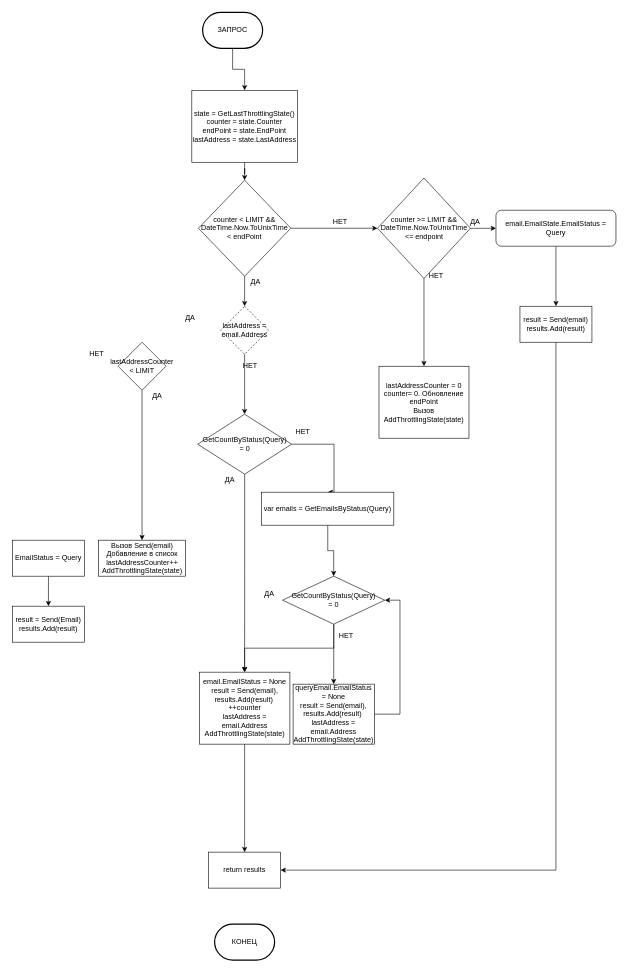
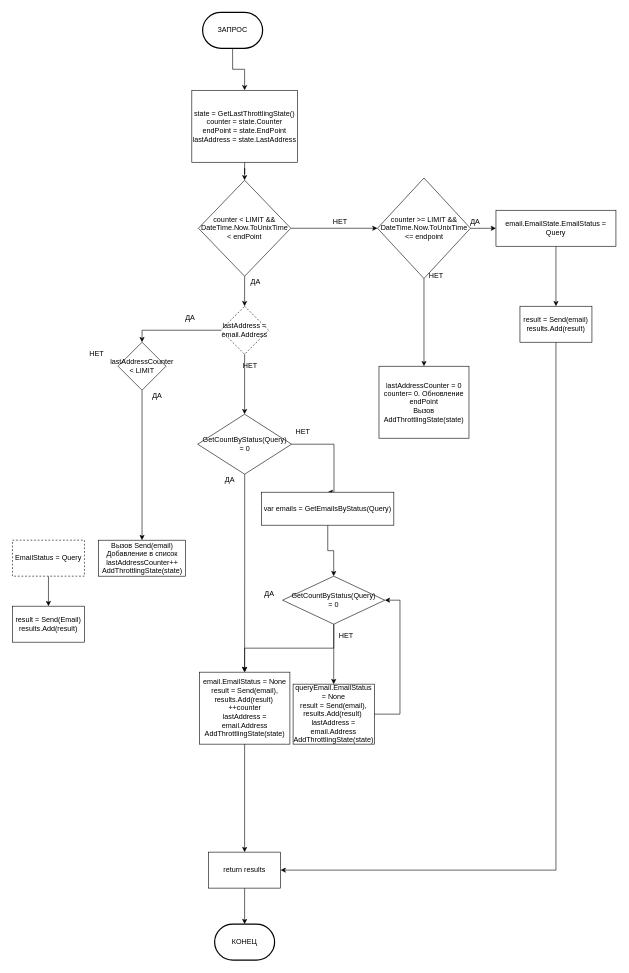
(556, 228) -> (556, 228)
none -> (142, 332)
(48, 558) -> (48, 558)
none -> (245, 904)
